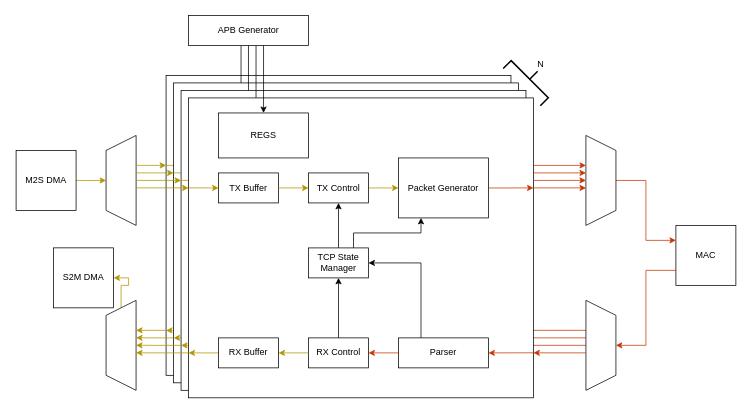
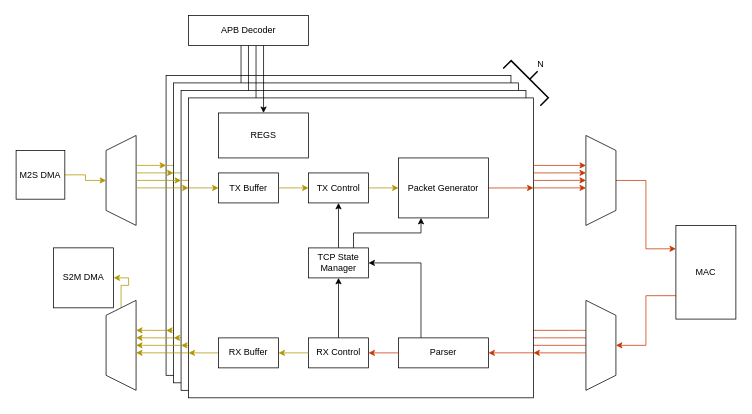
(249, 30) -> (249, 30)
(46, 180) -> (40, 175)
(706, 255) -> (706, 272)
